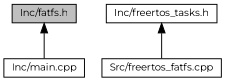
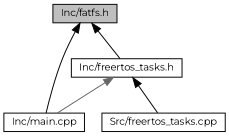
none -> (109, 45)
(162, 68) -> (164, 122)
none -> (81, 98)
